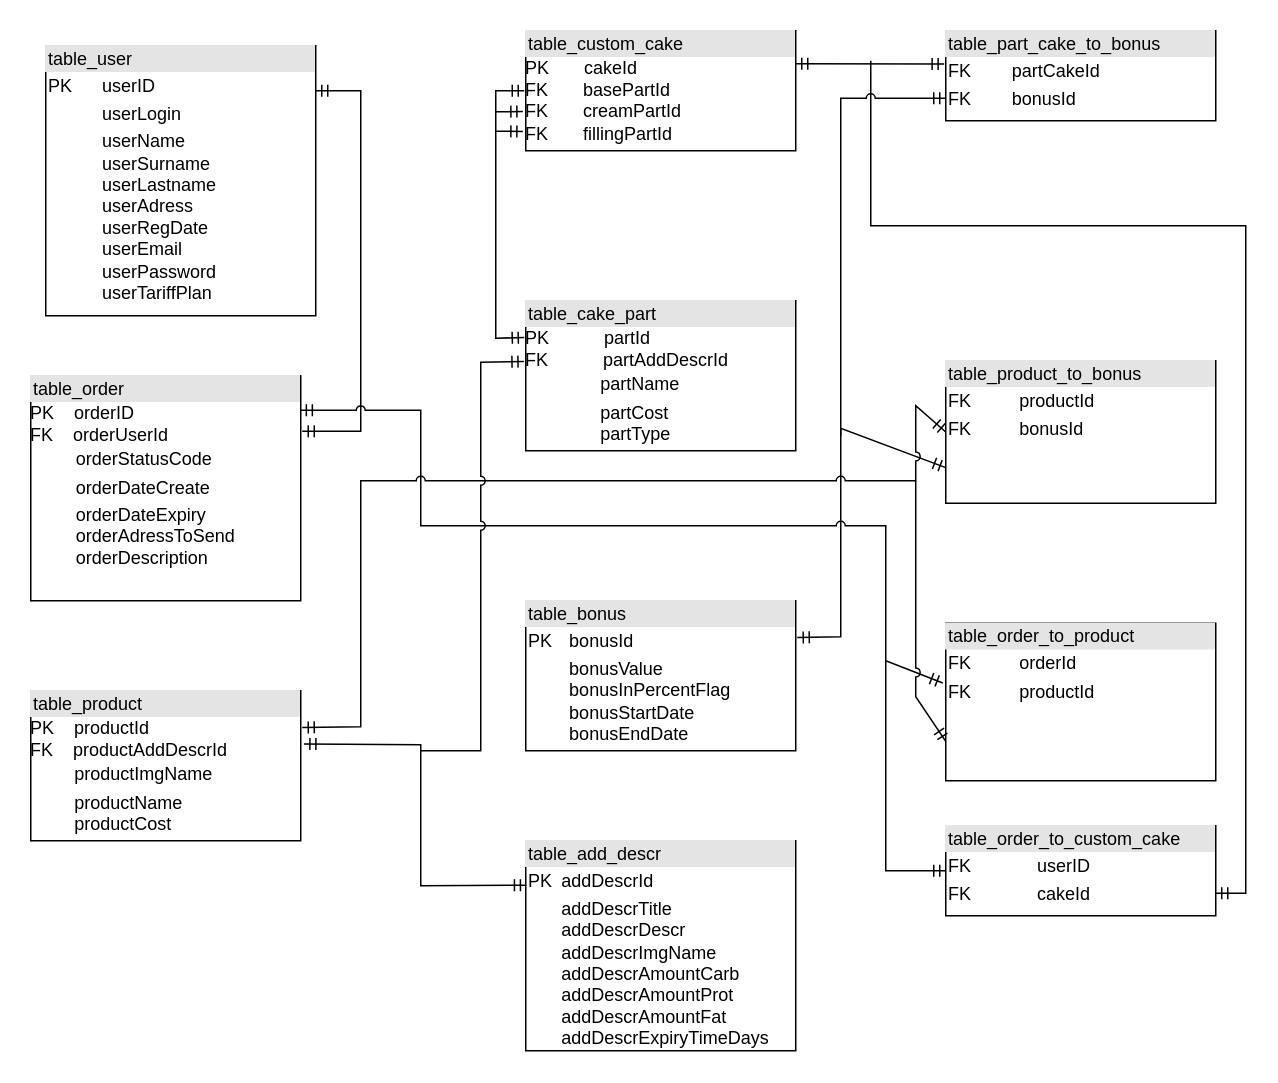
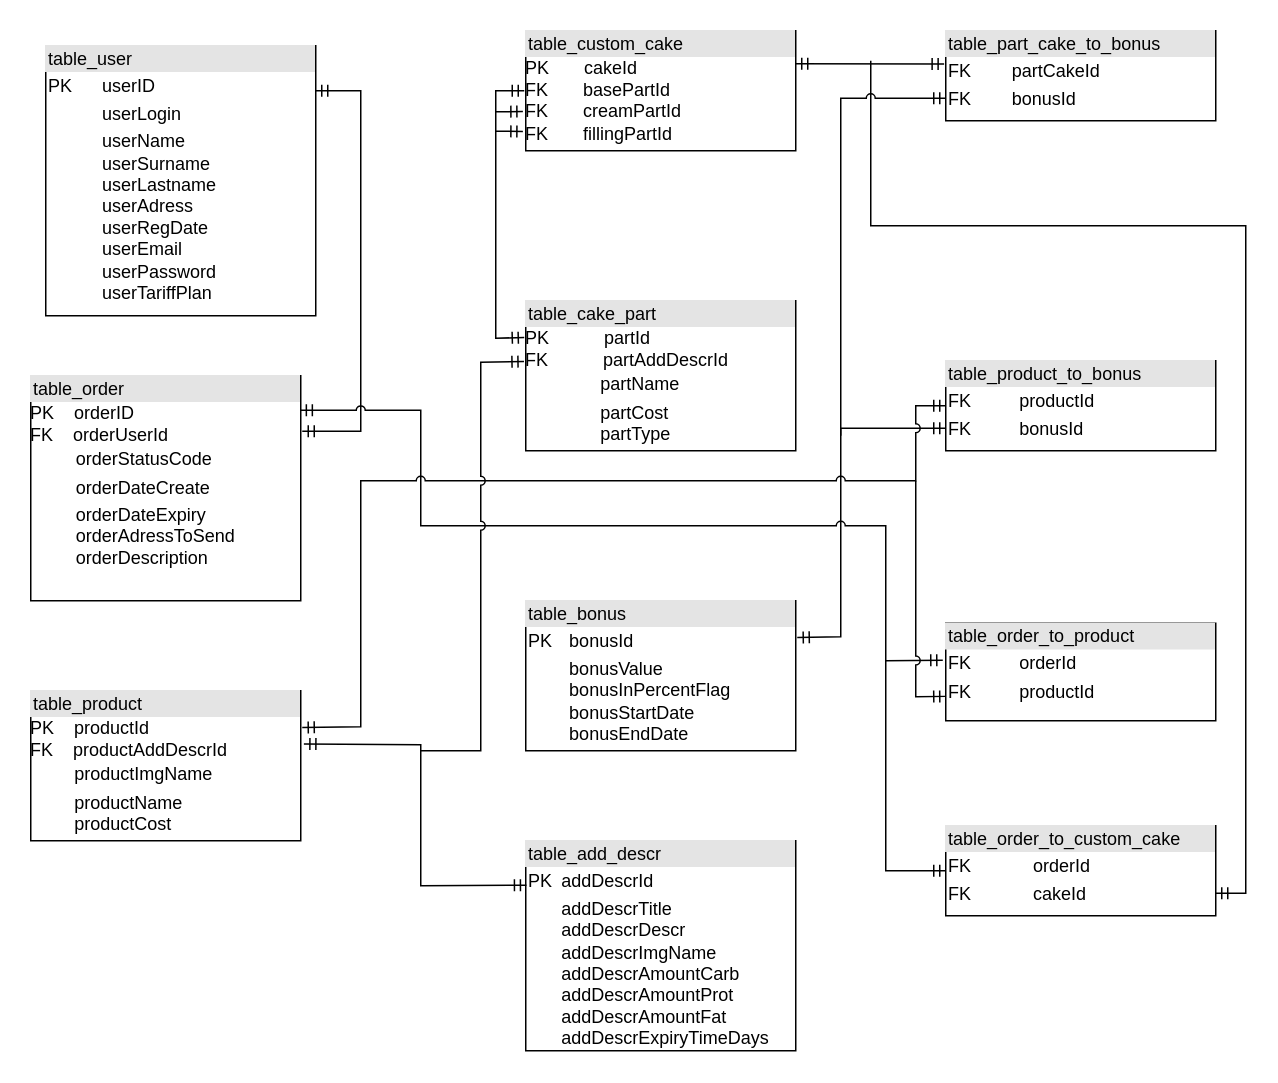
(1081, 432) -> (1081, 406)
(1081, 702) -> (1081, 672)
(1074, 858) -> (1074, 858)
